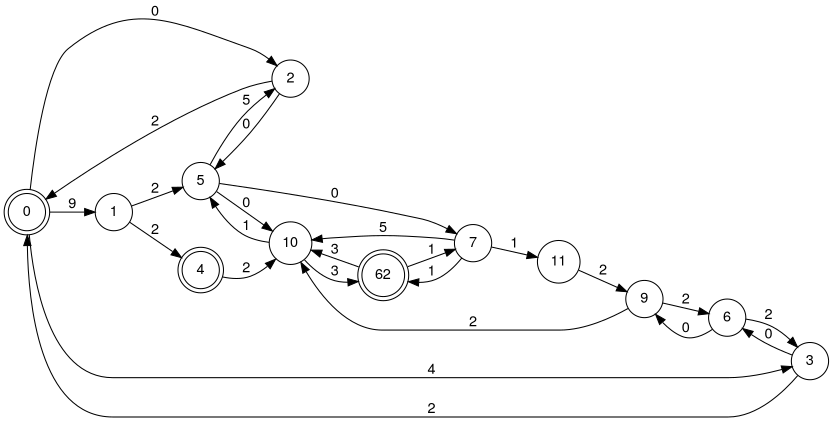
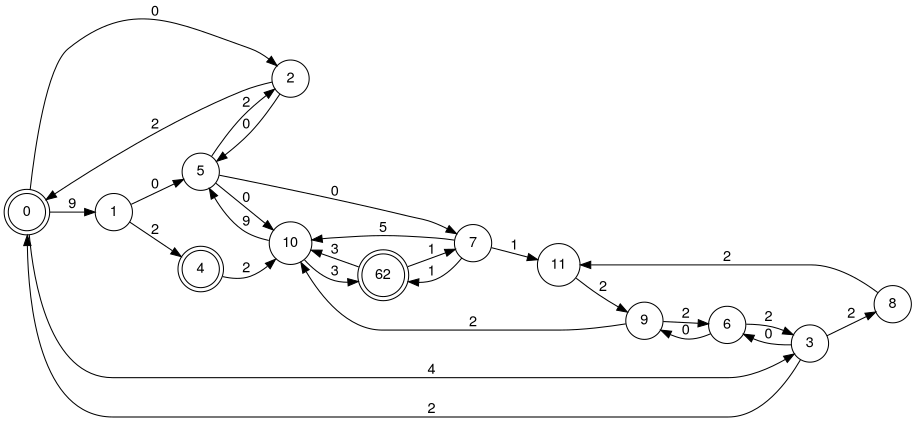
(246, 101) -> (246, 103)
(155, 189) -> (155, 185)
(246, 226) -> (246, 222)
none -> (893, 304)
